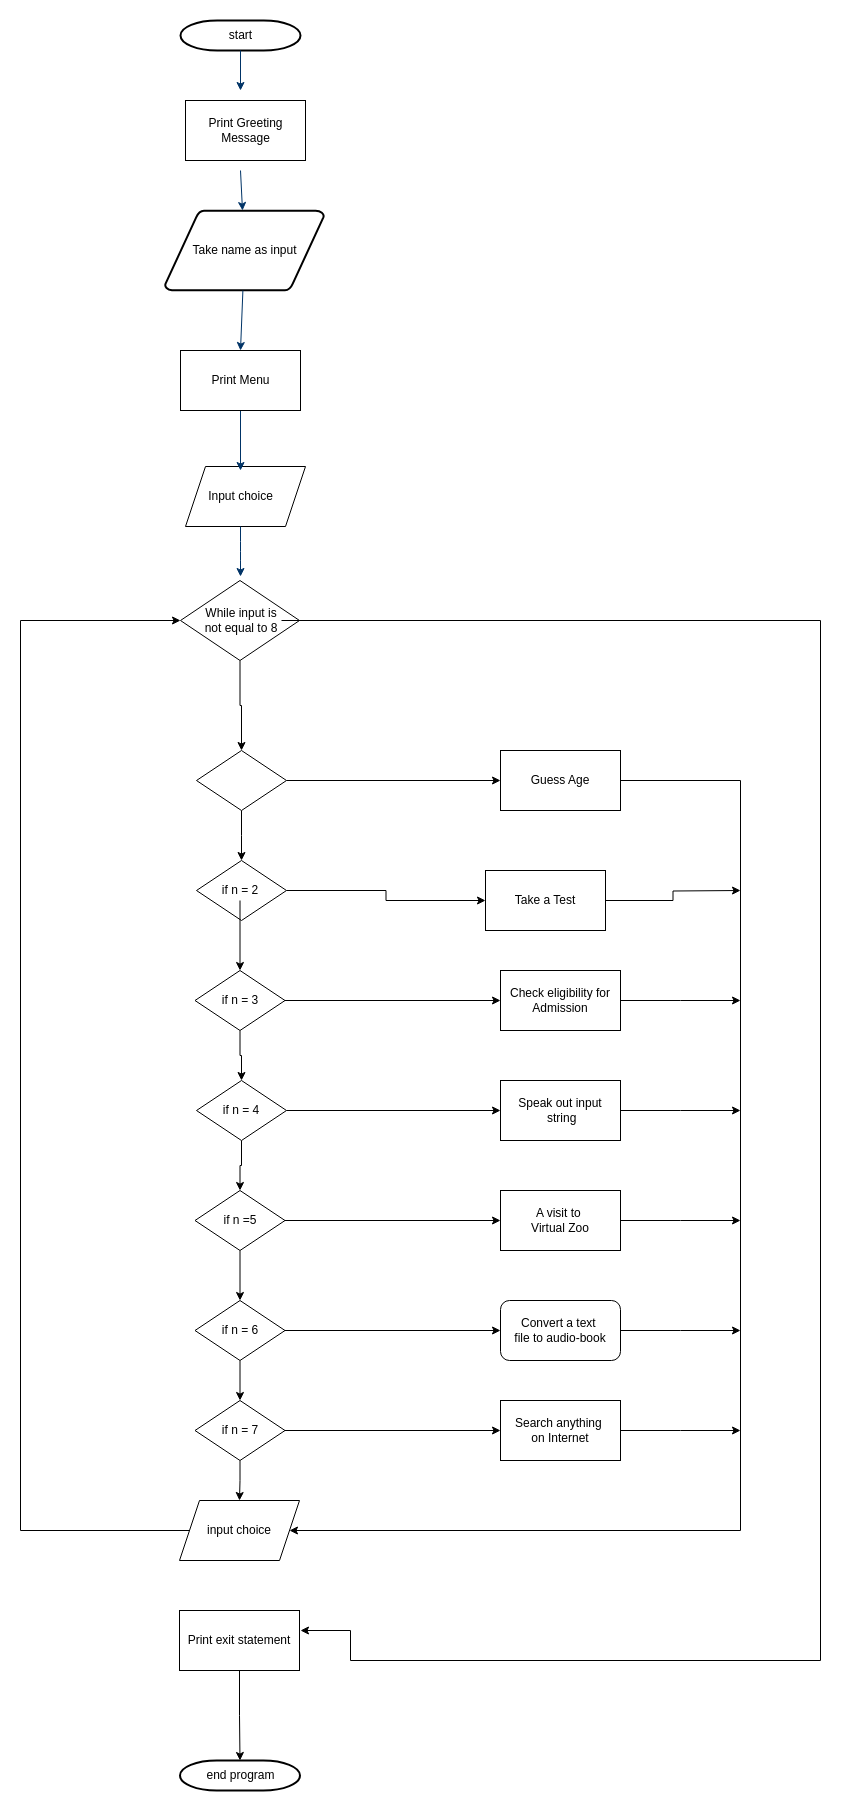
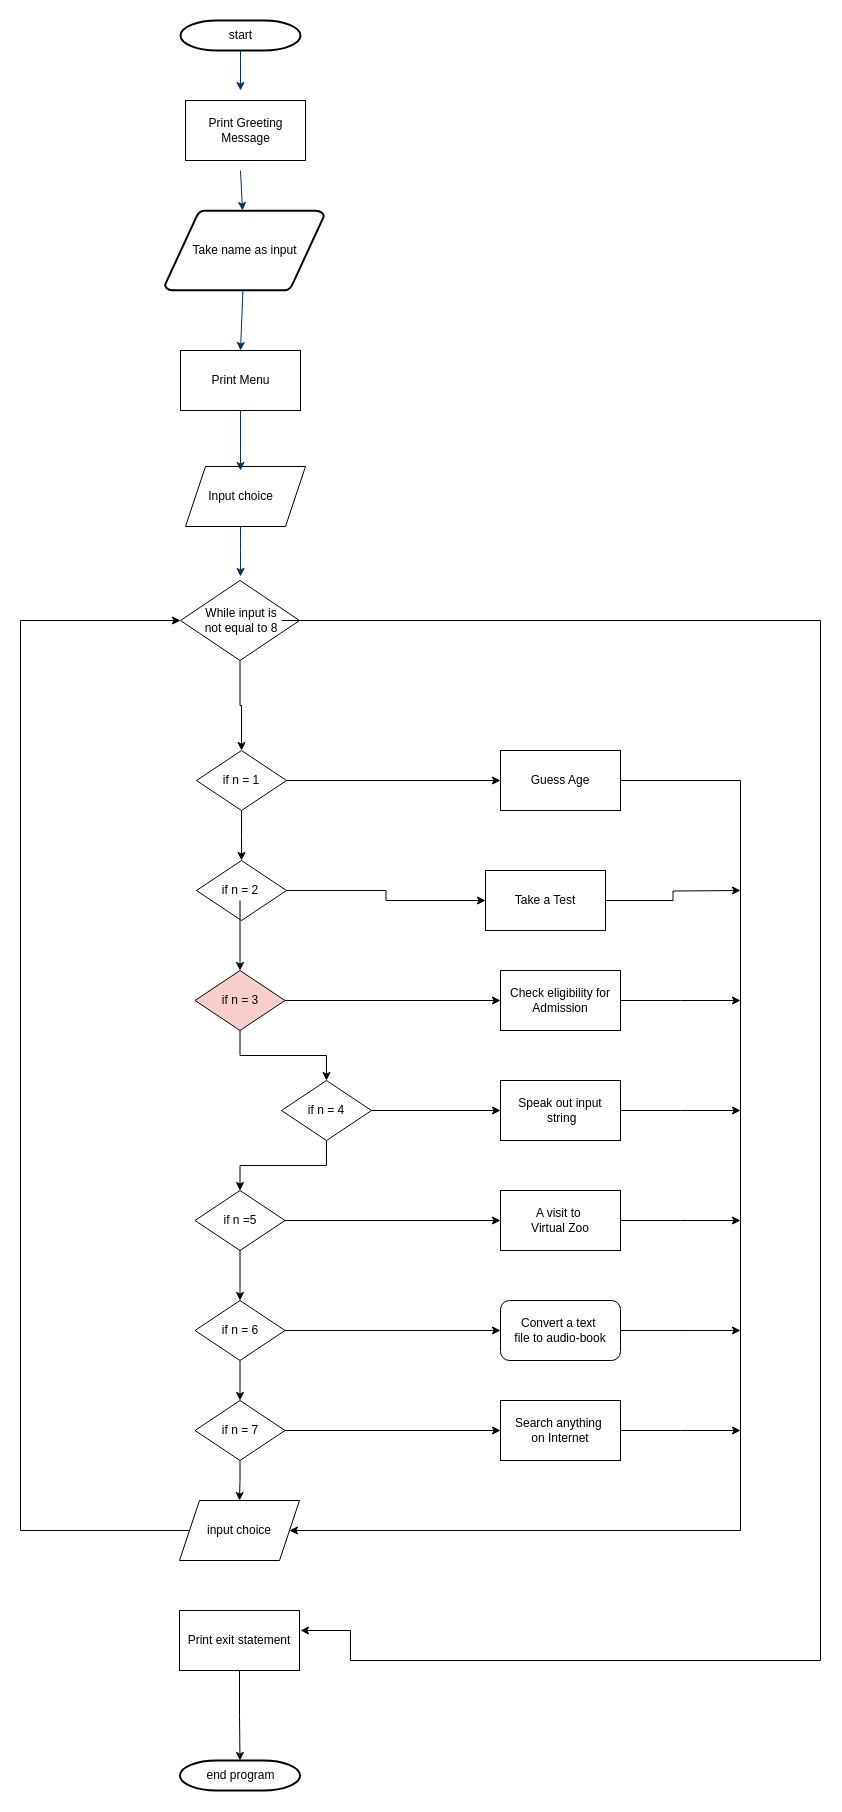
none -> (242, 781)
(240, 1001) -> (240, 1001)
(242, 1111) -> (327, 1111)
